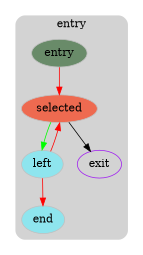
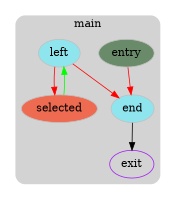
(72, 24) -> (88, 24)
(59, 77) -> (129, 77)
(77, 134) -> (132, 133)
